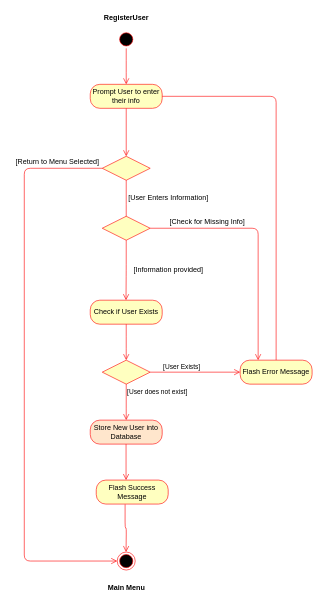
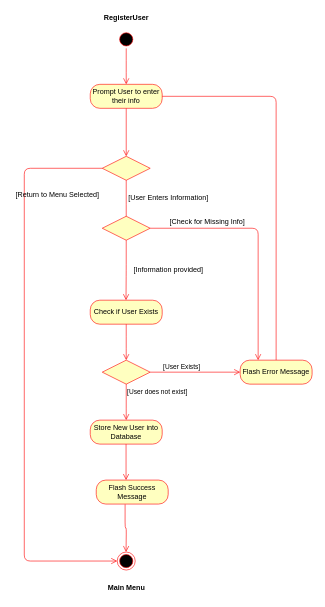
(57, 162) -> (57, 195)
(126, 432) -> (126, 432)
